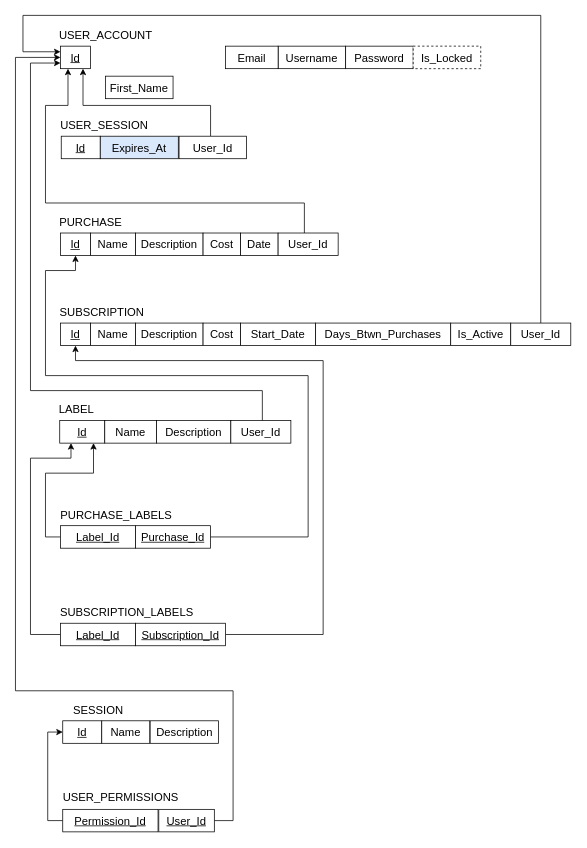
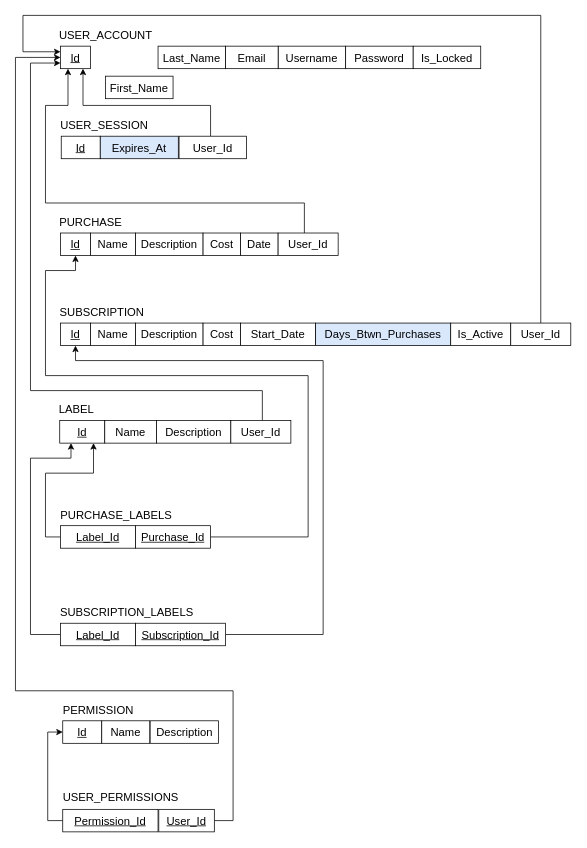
none -> (192, 57)
(447, 57) -> (447, 57)
(383, 334) -> (383, 334)
(98, 709) -> (98, 709)
